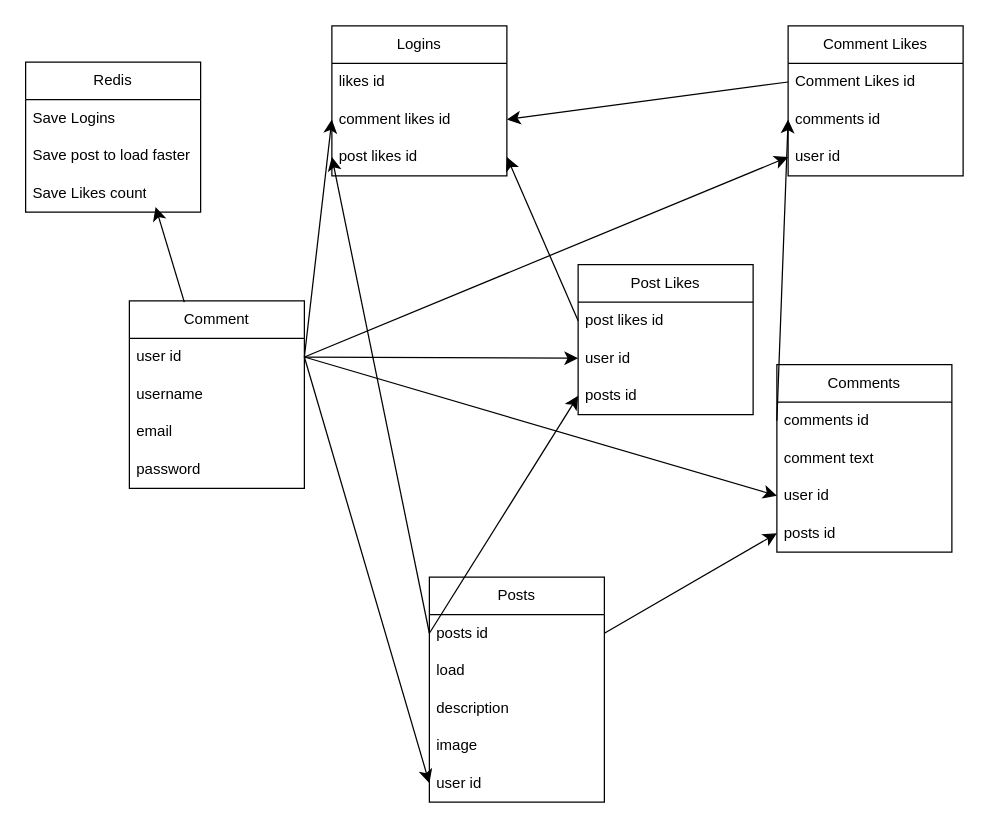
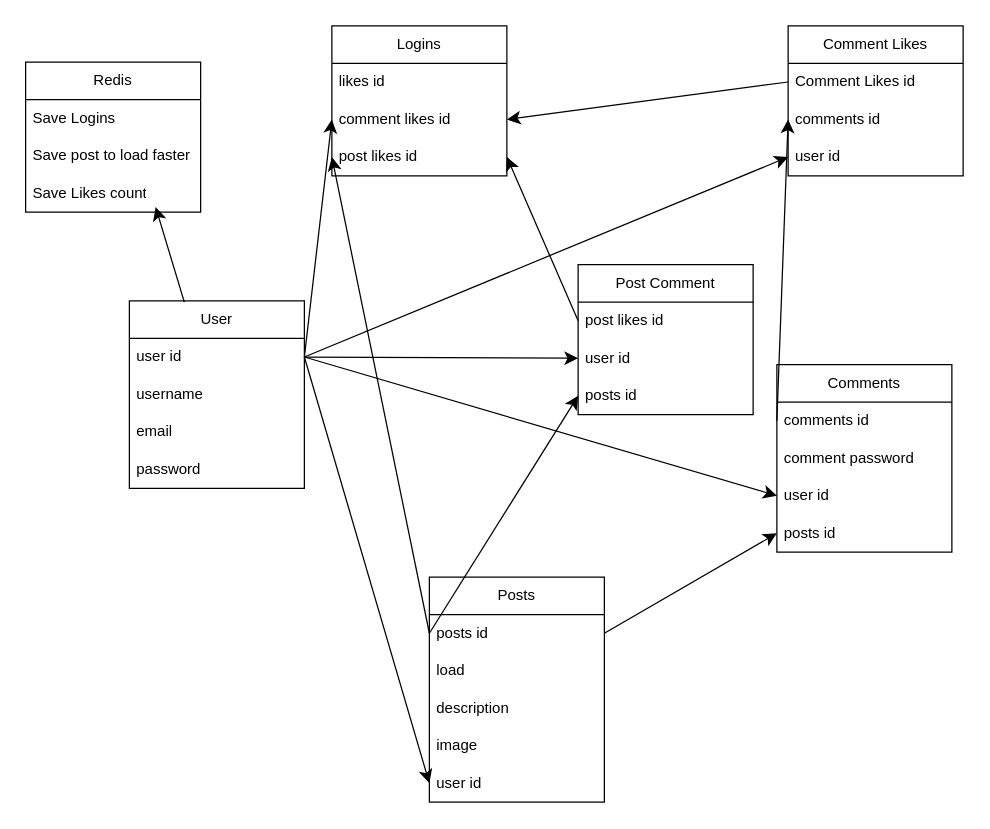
(666, 283) -> (666, 283)
(217, 319) -> (217, 319)
(833, 458) -> (850, 458)
